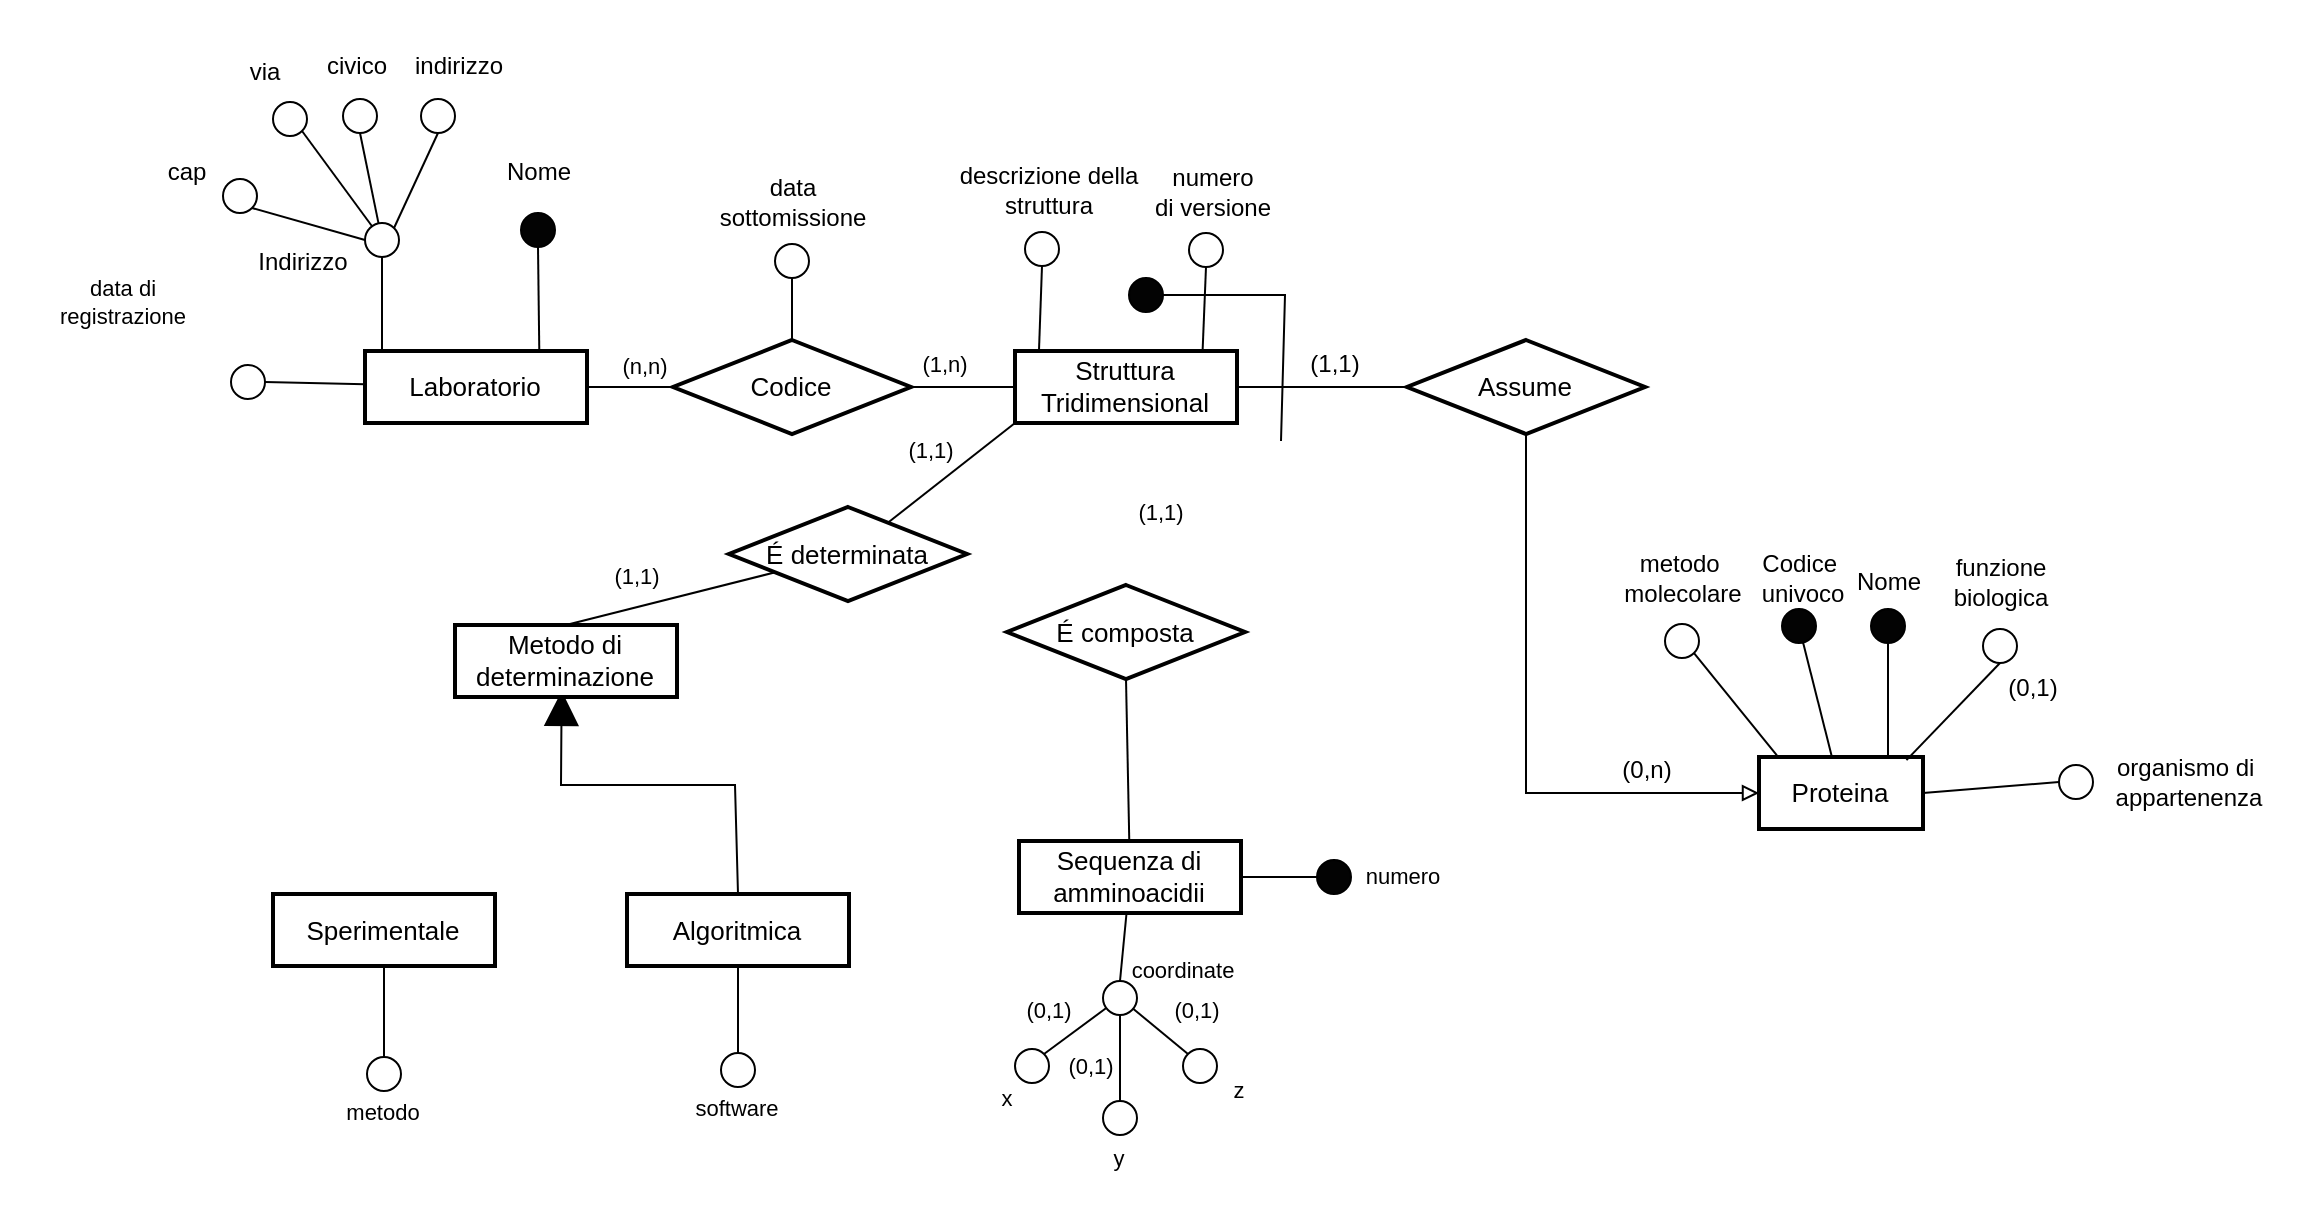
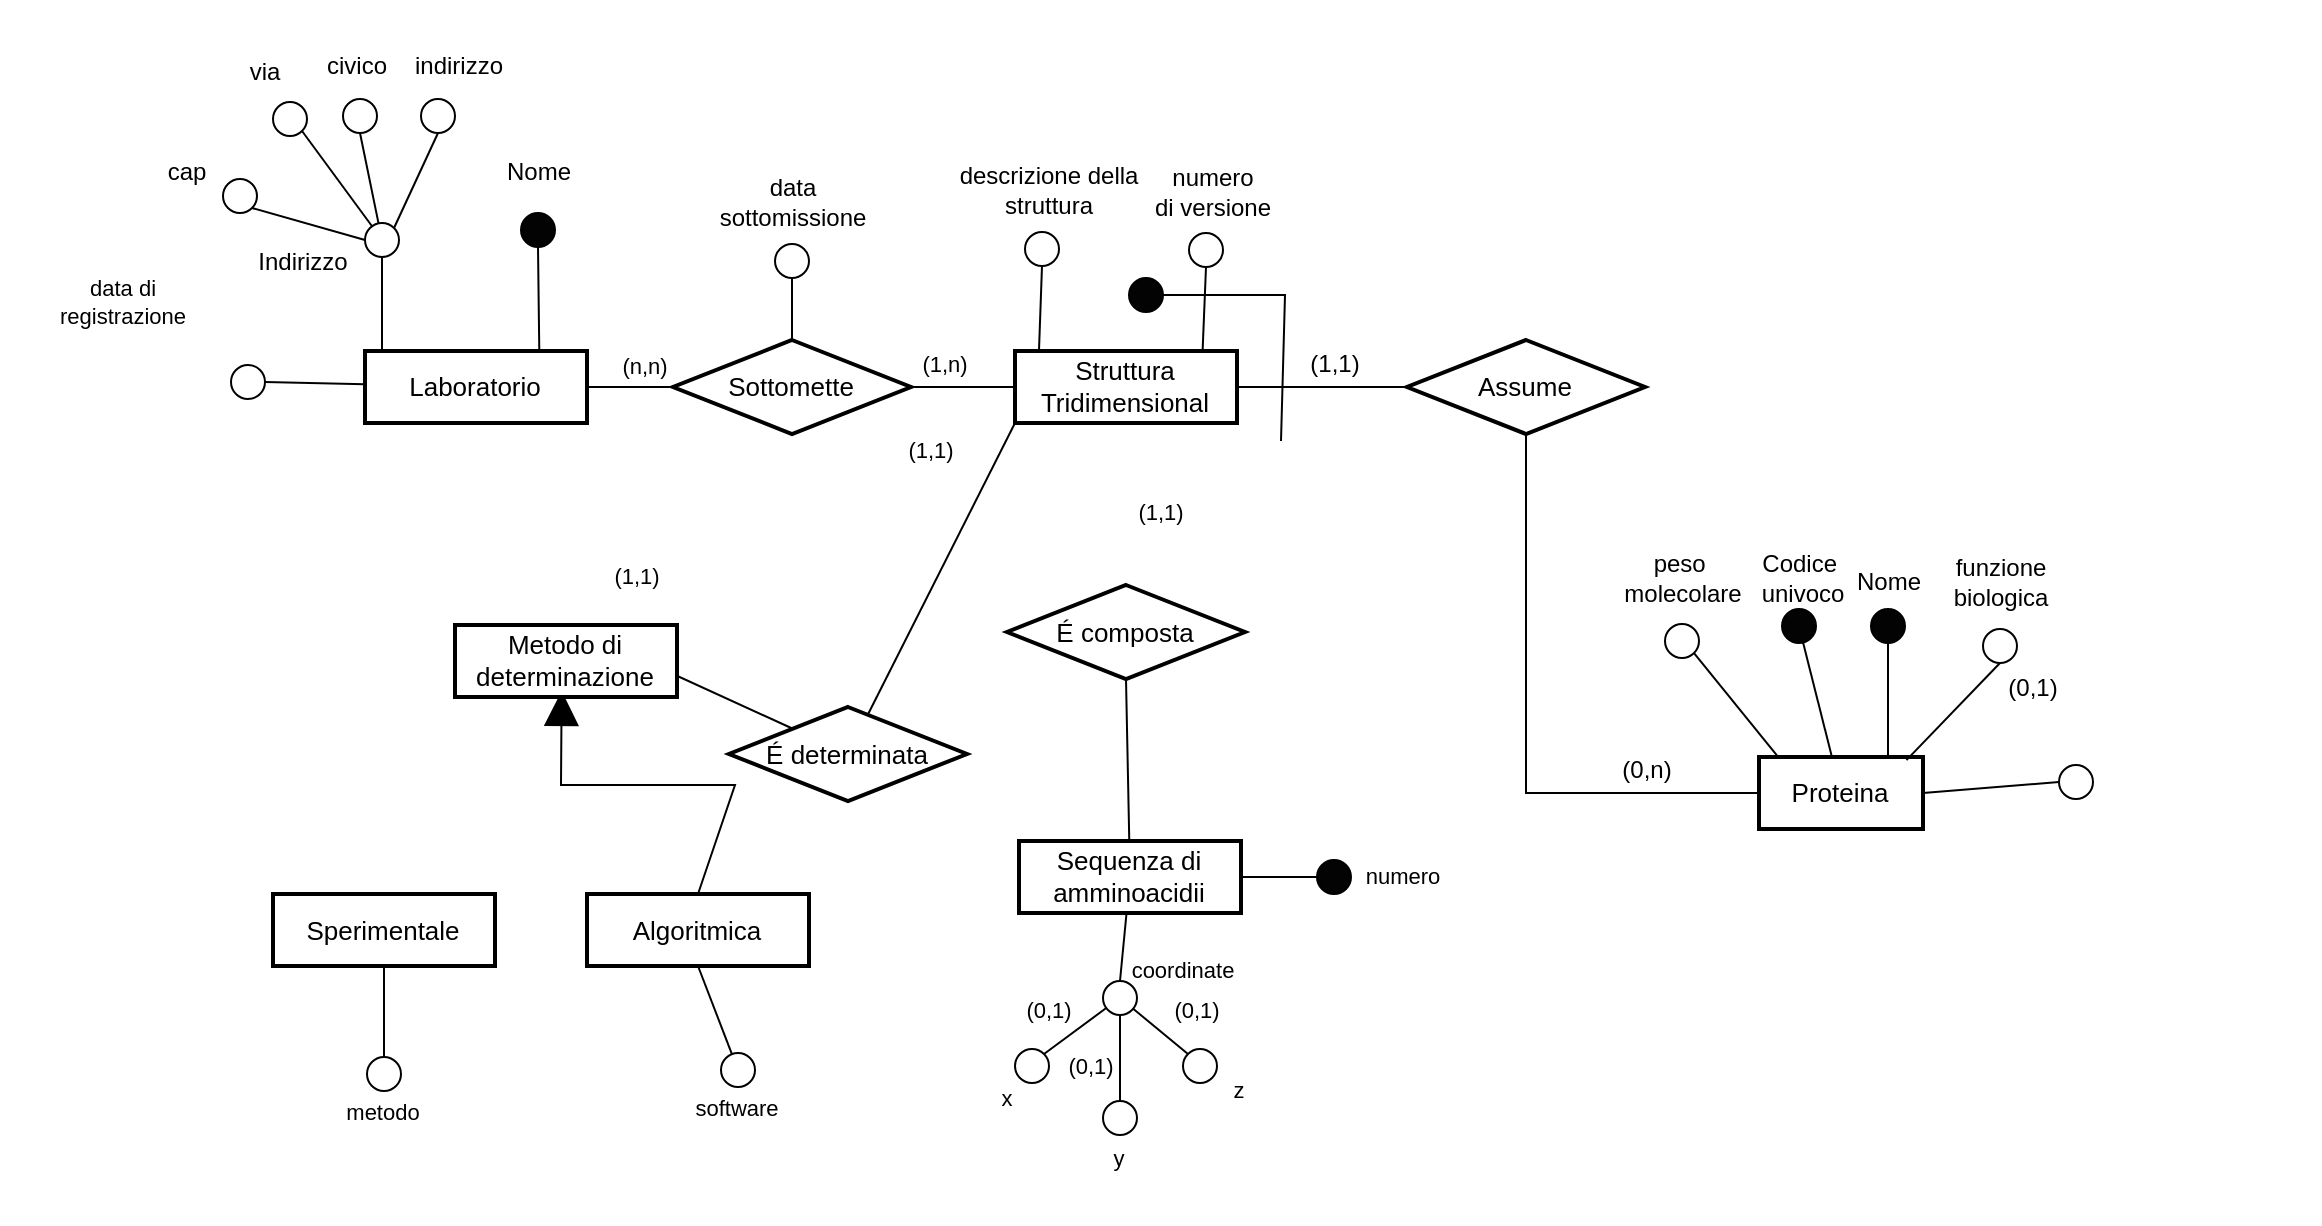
(792, 387) -> (792, 387)
(848, 554) -> (848, 754)
(1684, 579) -> (1684, 579)
(2188, 782) -> none
(1741, 793) -> (1748, 793)
(738, 930) -> (698, 930)
